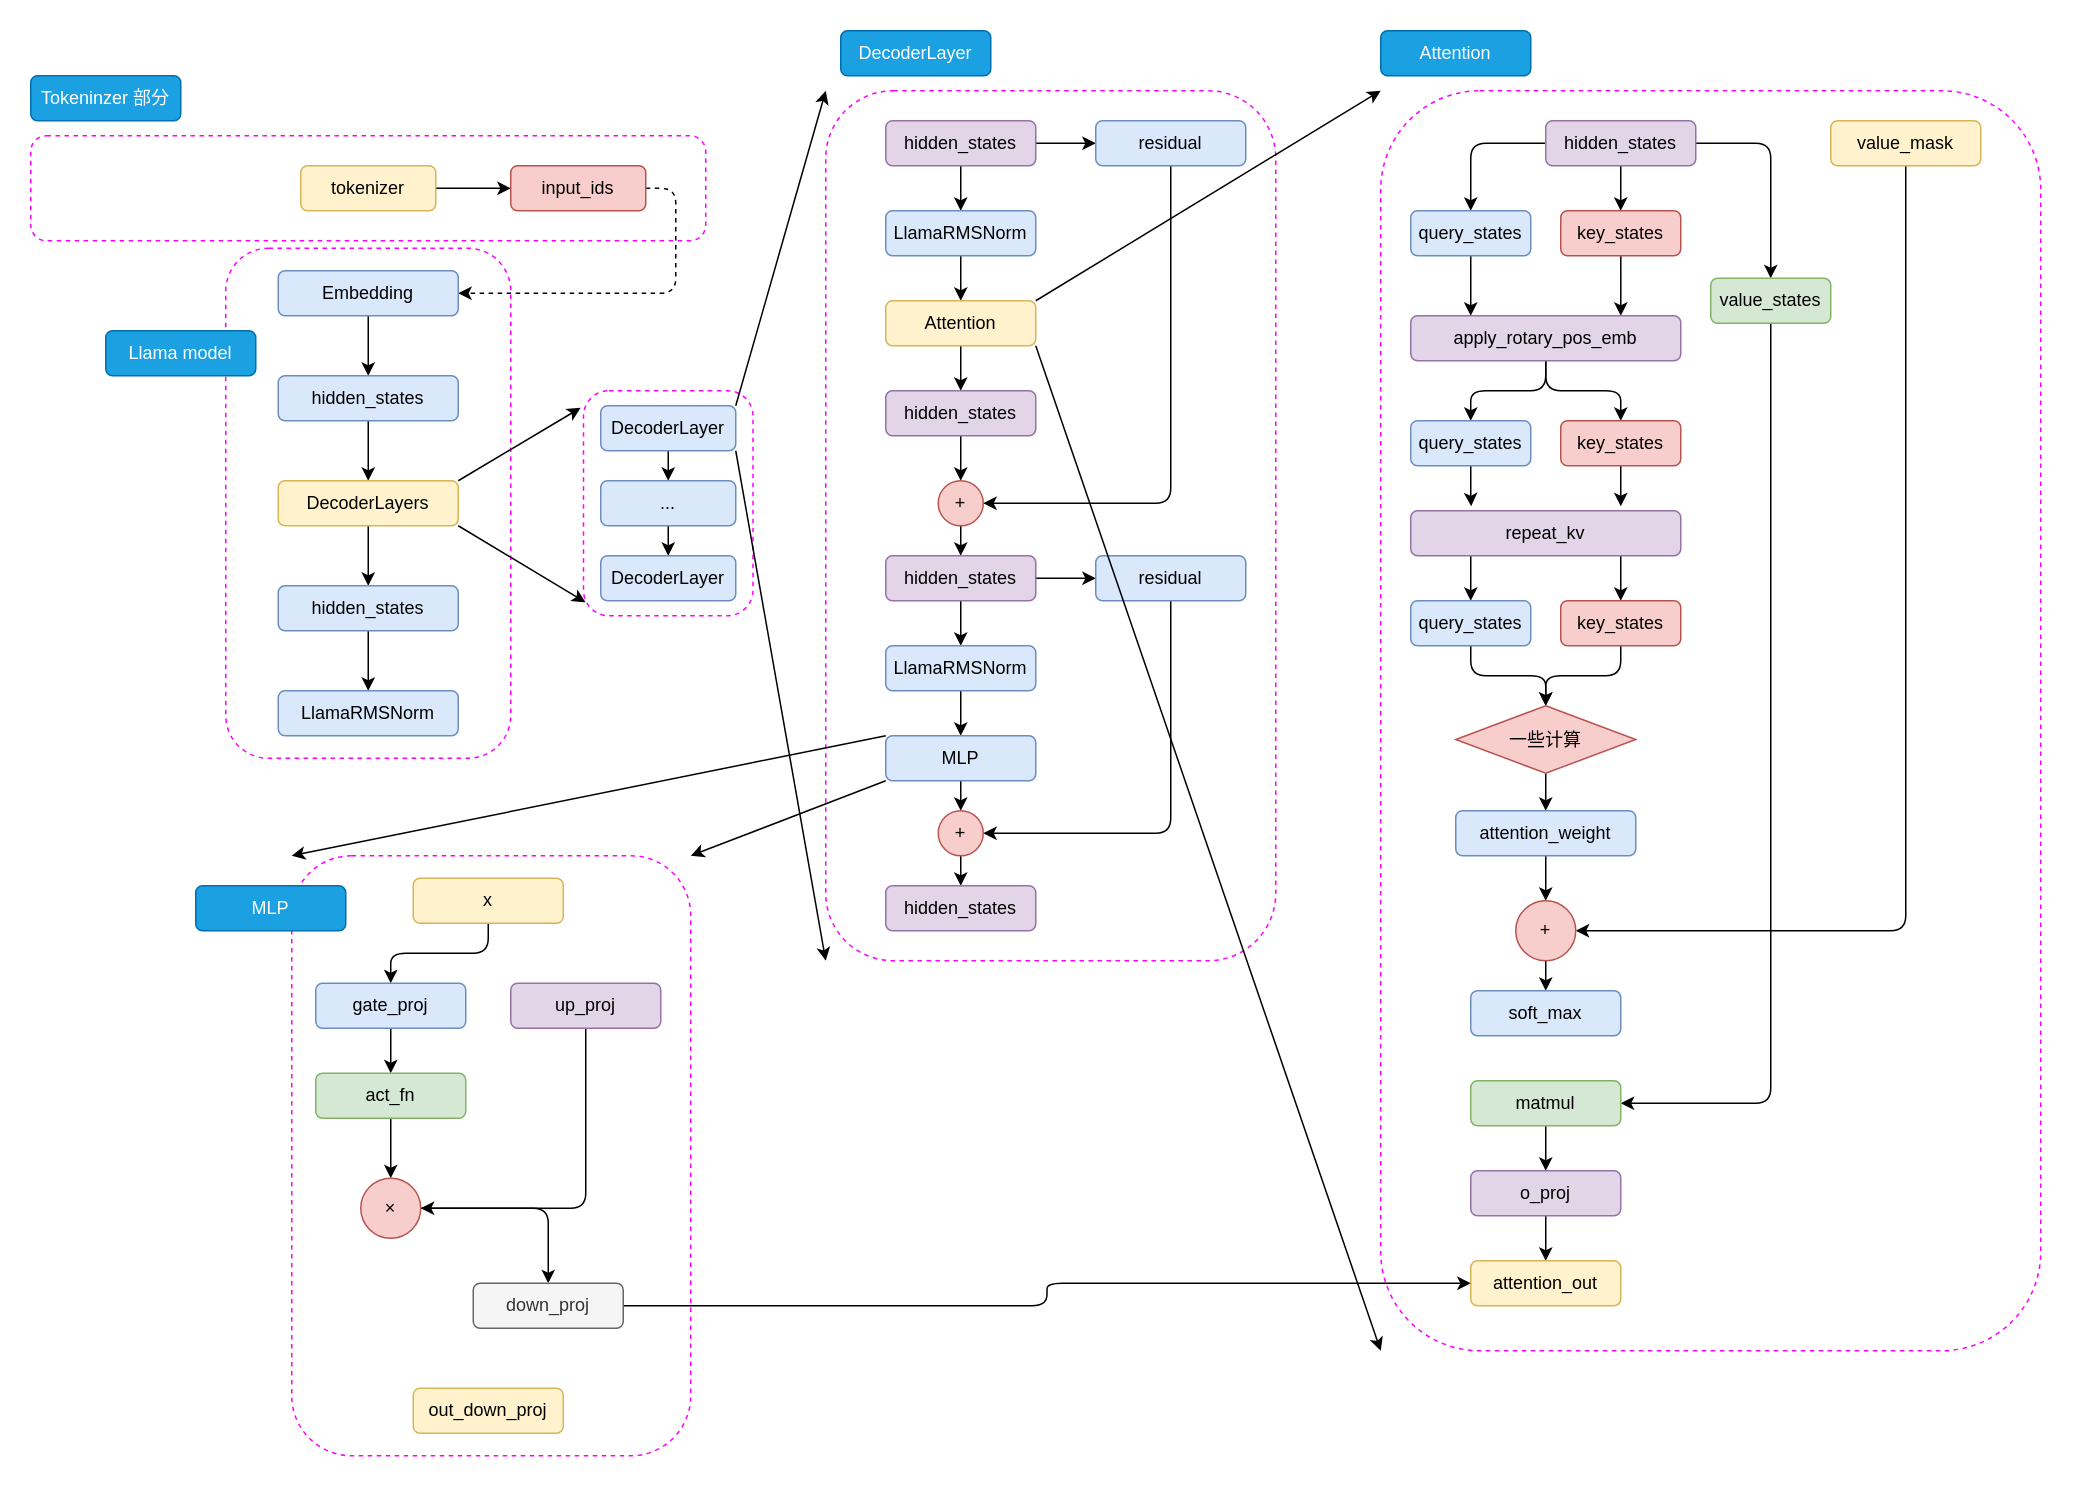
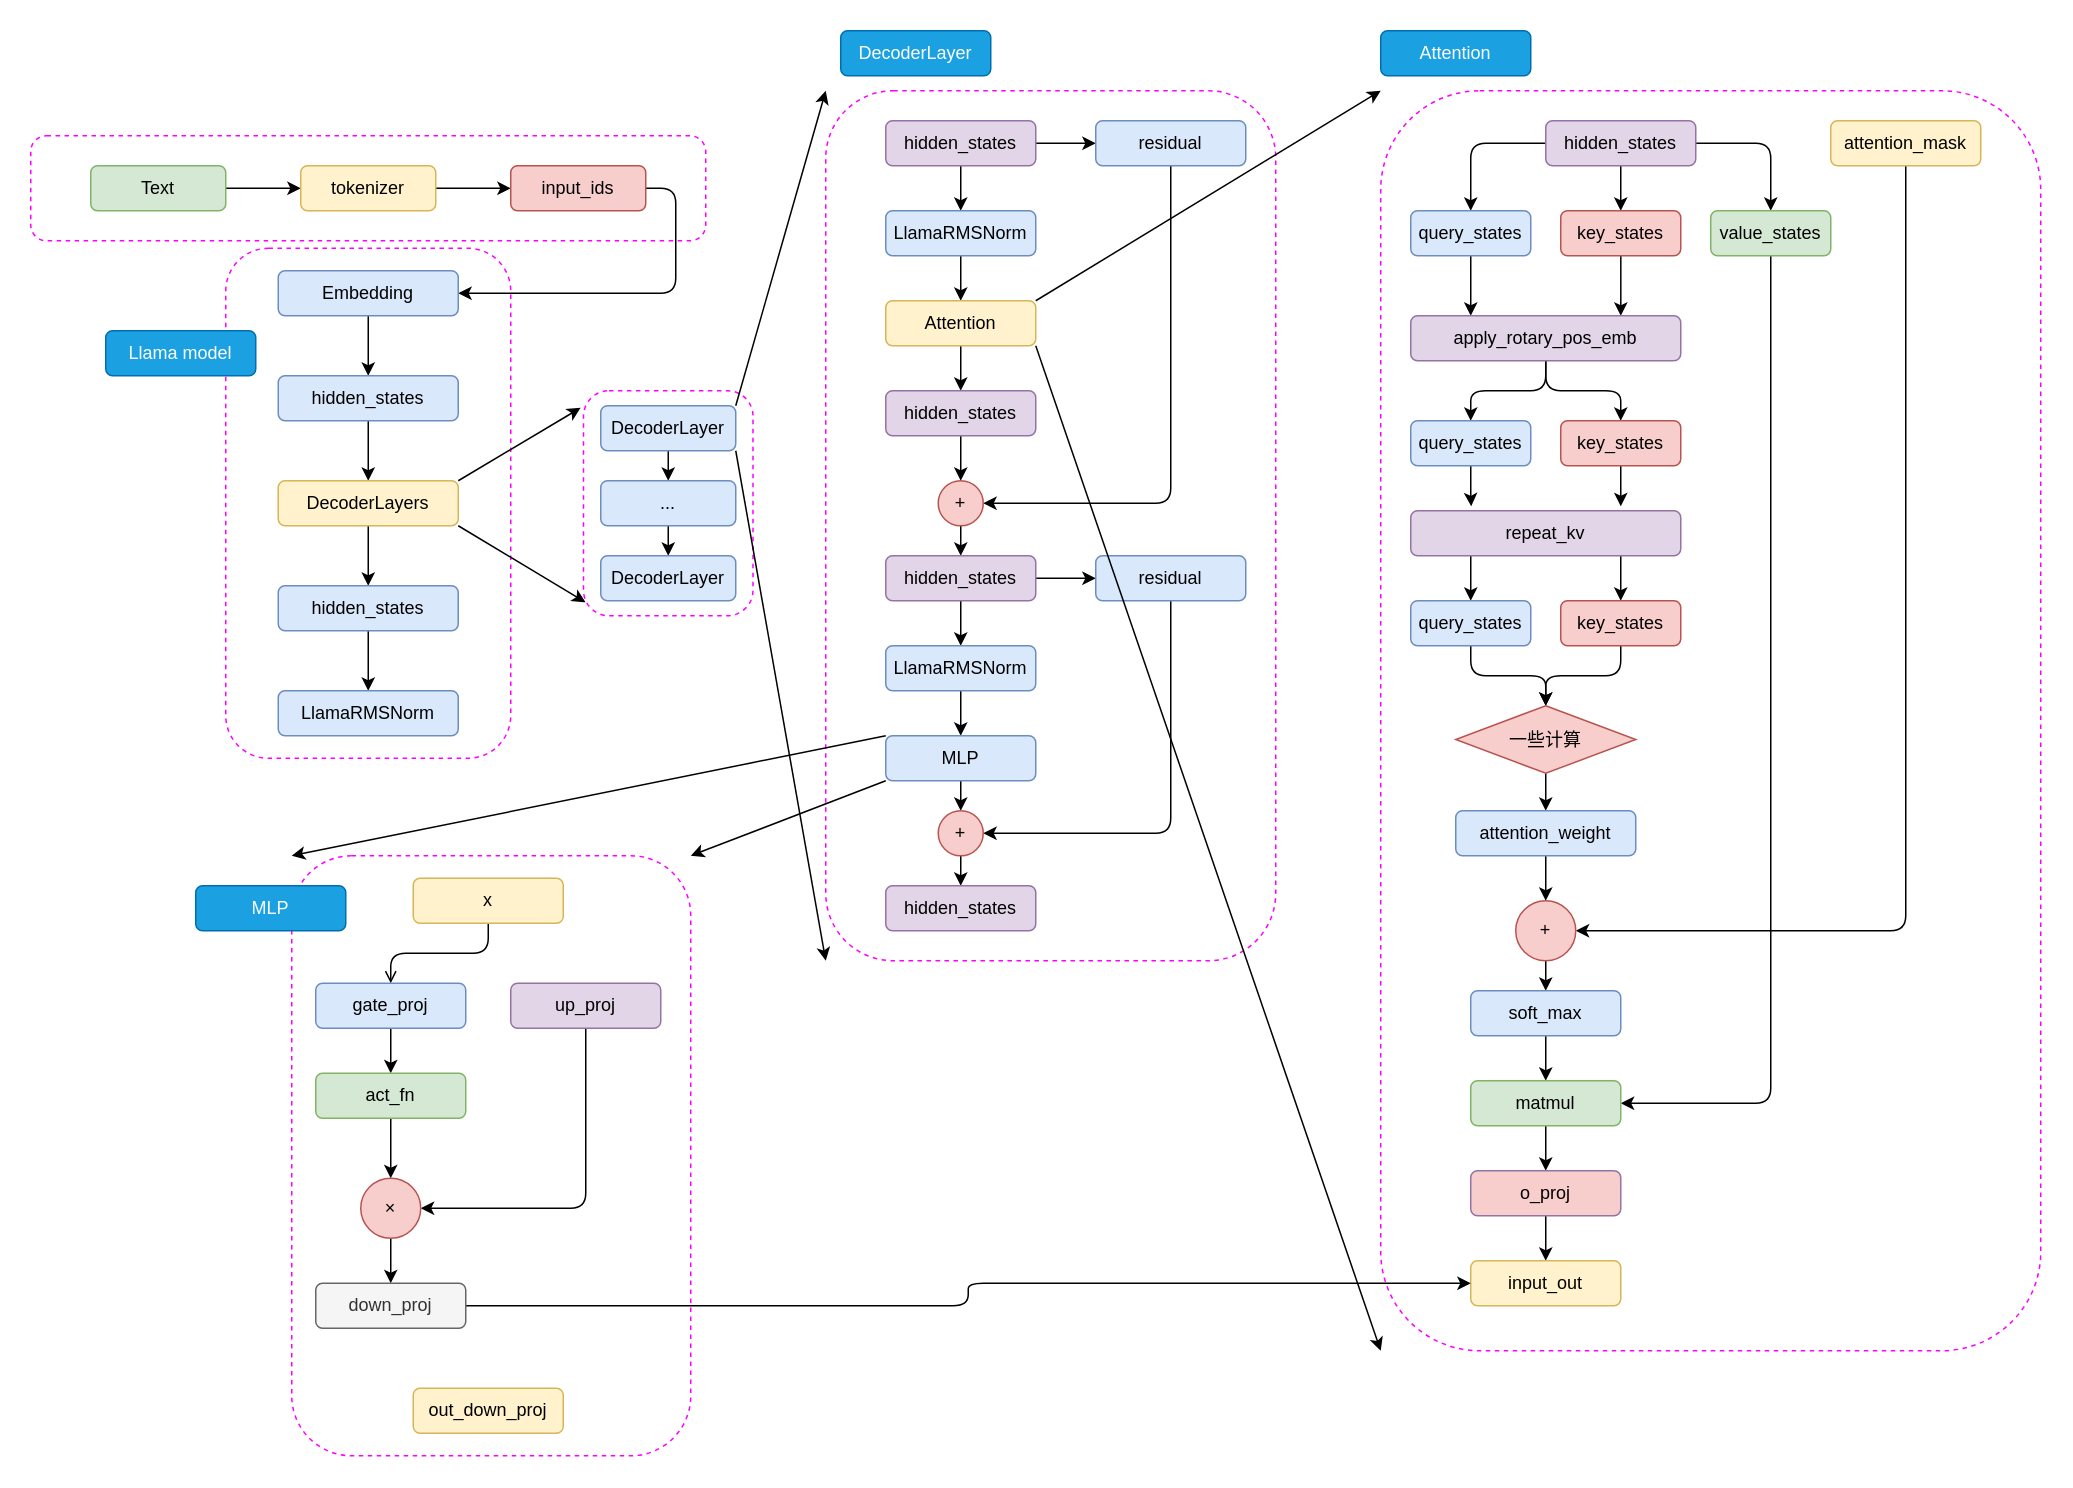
(106, 98) -> none
(1906, 143) -> (1906, 143)
none -> (158, 188)
none -> (258, 188)
(629, 293) -> (629, 293)
(1771, 301) -> (1771, 233)
(391, 963) -> (391, 963)
none -> (1546, 1060)
(1546, 1193) -> (1546, 1193)
(1546, 1283) -> (1546, 1283)
(548, 1306) -> (391, 1306)
